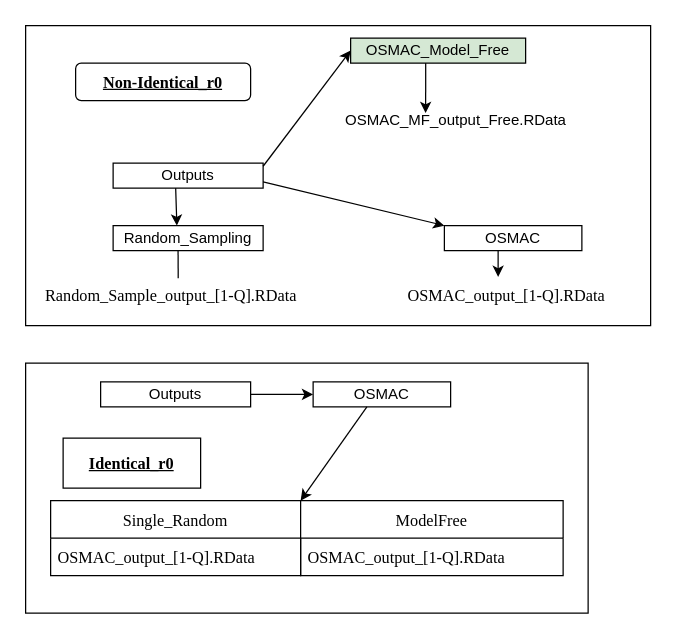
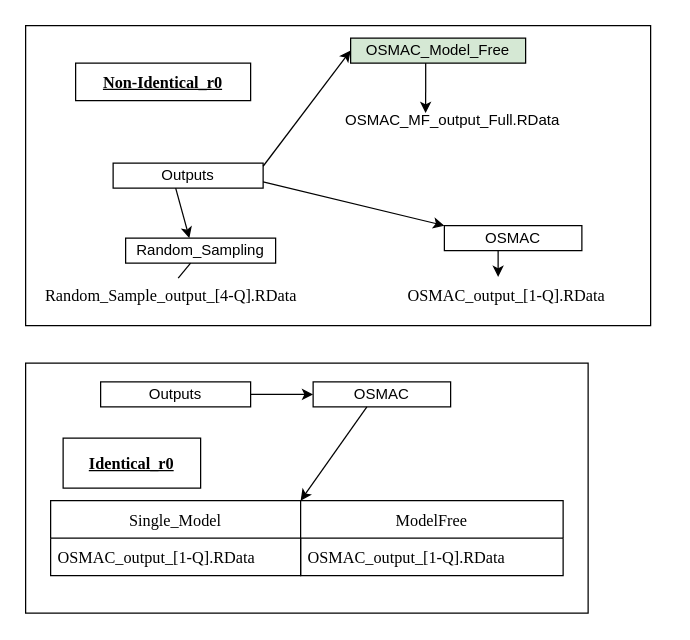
(163, 82) -> (163, 82)
(452, 120) -> (448, 120)
(188, 238) -> (201, 251)
(186, 295) -> (186, 295)
(175, 520) -> (175, 520)
